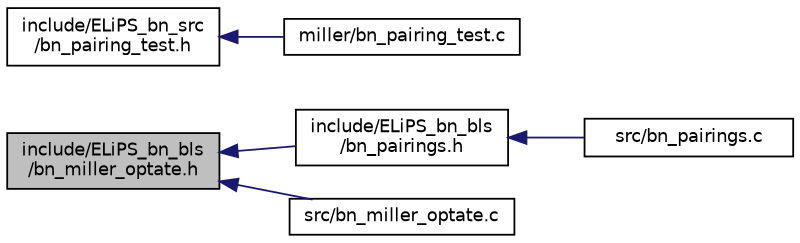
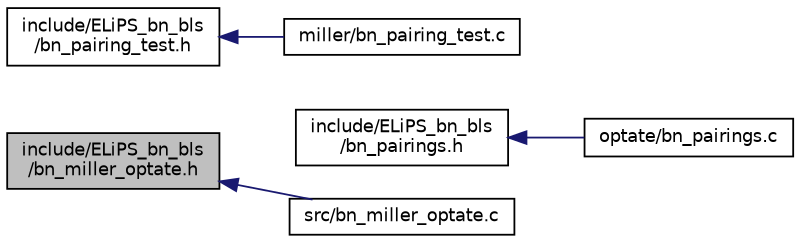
(113, 37) -> (113, 37)
(689, 138) -> (689, 138)
(267, 149) -> none
